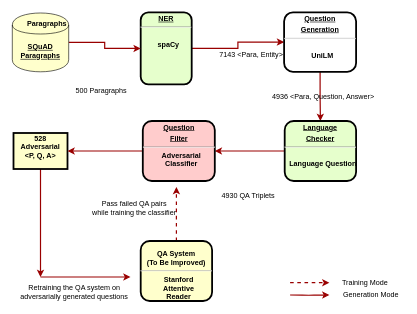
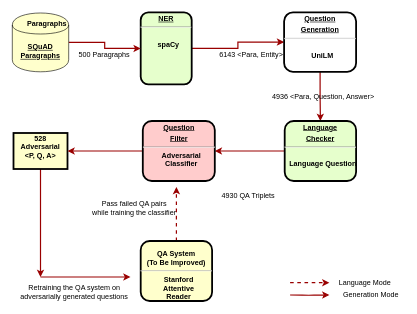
(251, 55) -> (251, 55)
(101, 91) -> (104, 55)
(365, 283) -> (365, 283)
